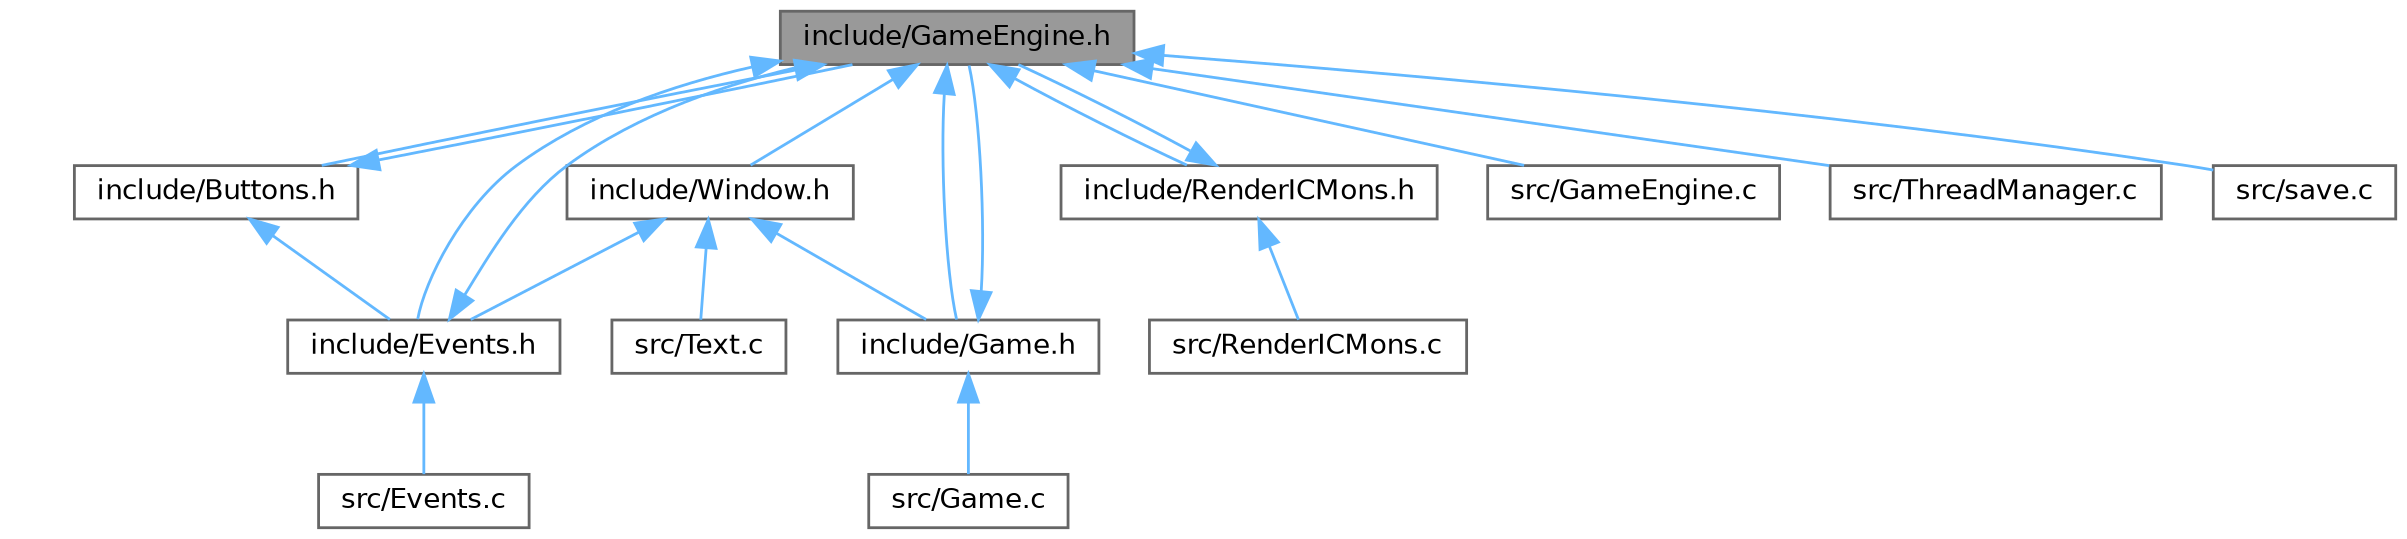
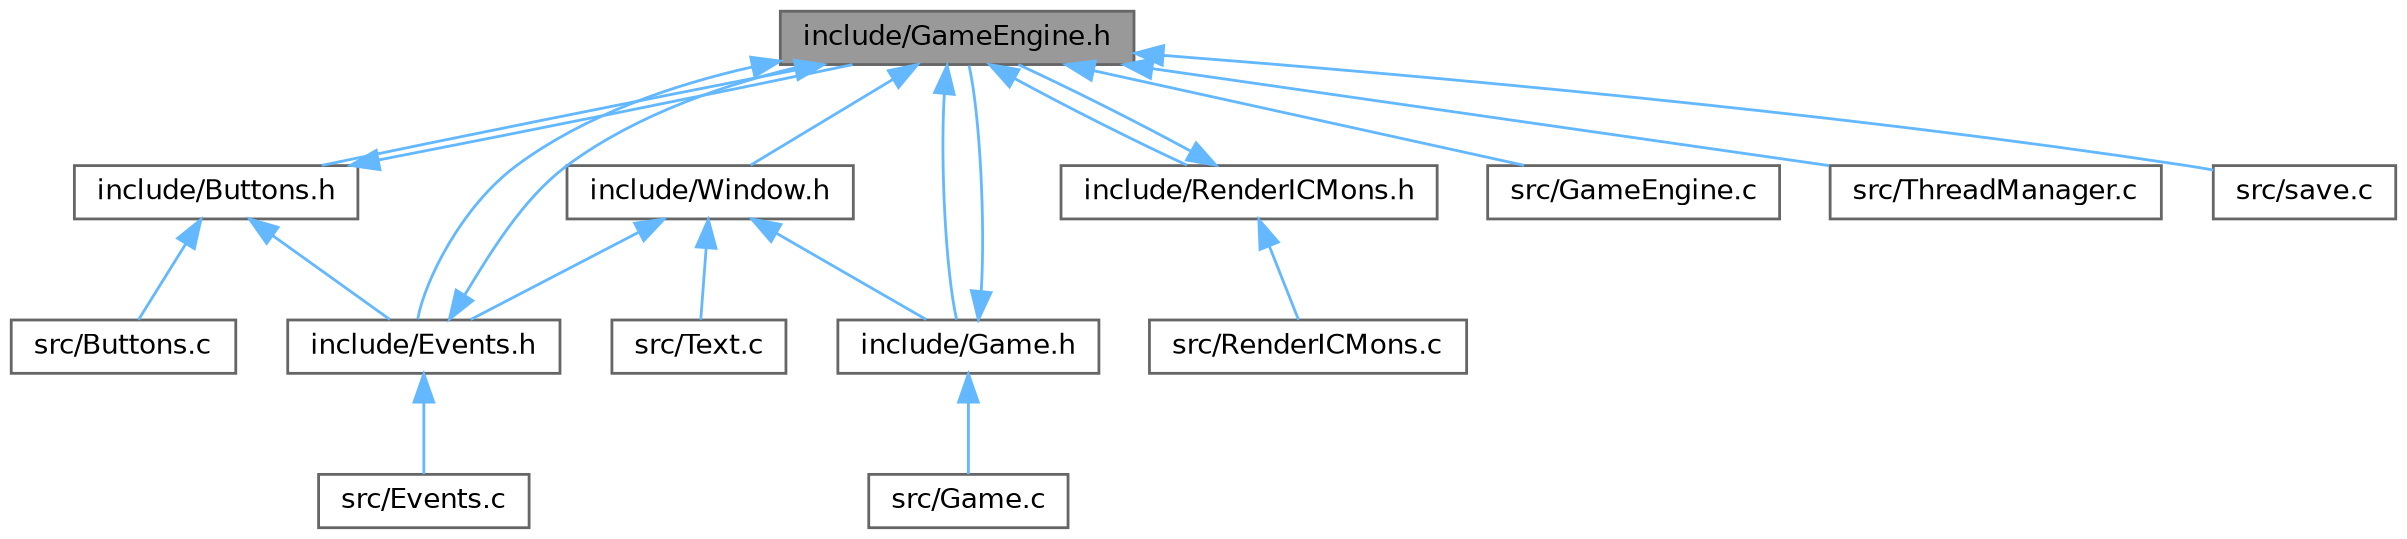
none -> (124, 347)
